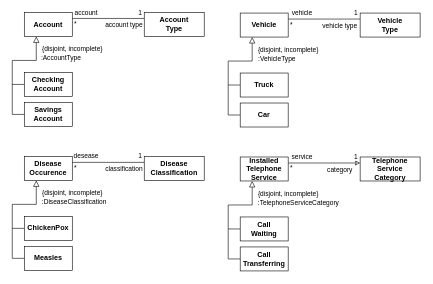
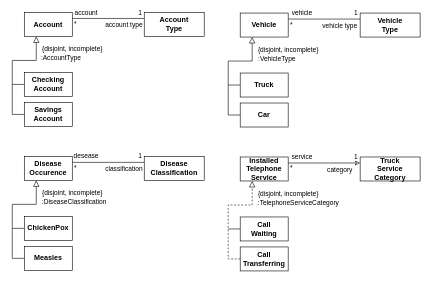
(390, 169) -> (390, 169)
(228, 217) -> (228, 217)
